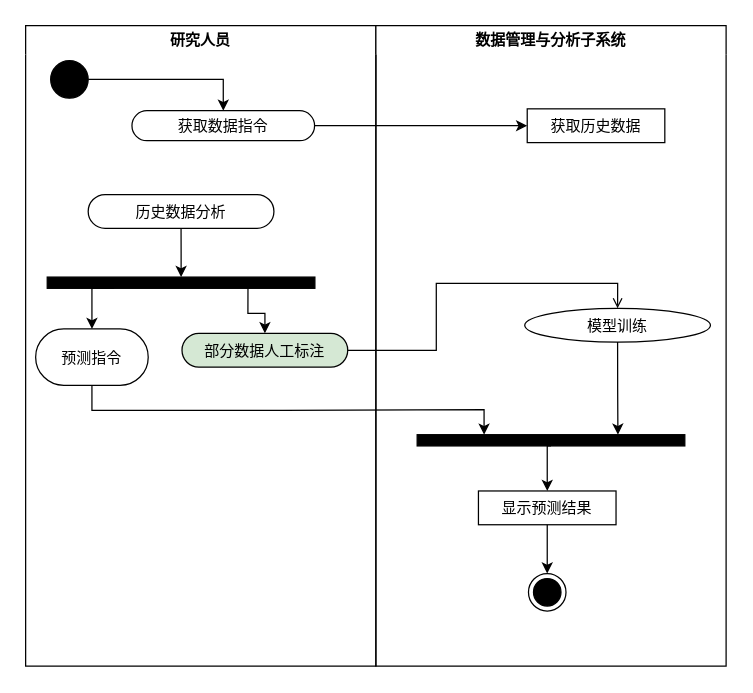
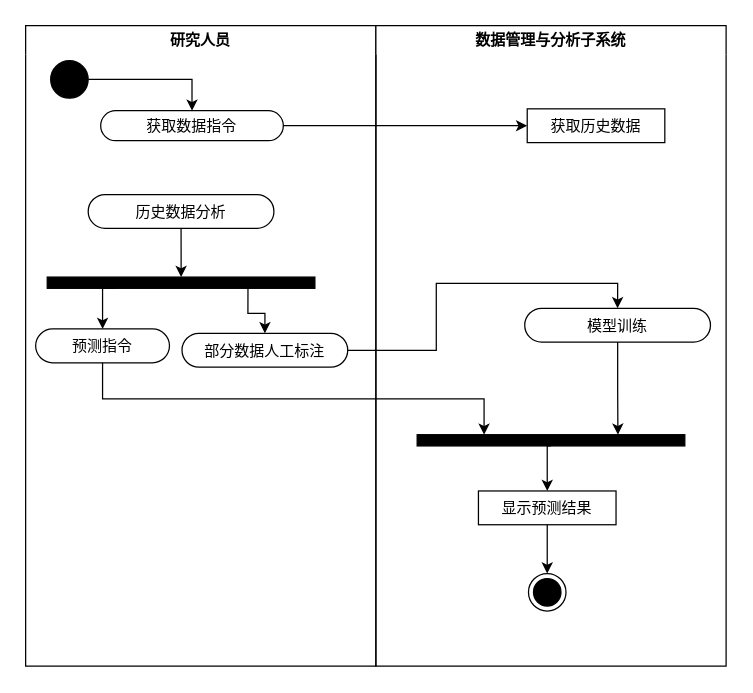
(223, 126) -> (192, 126)
(617, 301) -> (617, 298)
(617, 325) -> (617, 325)
(265, 350) -> (265, 350)
(92, 357) -> (103, 346)
